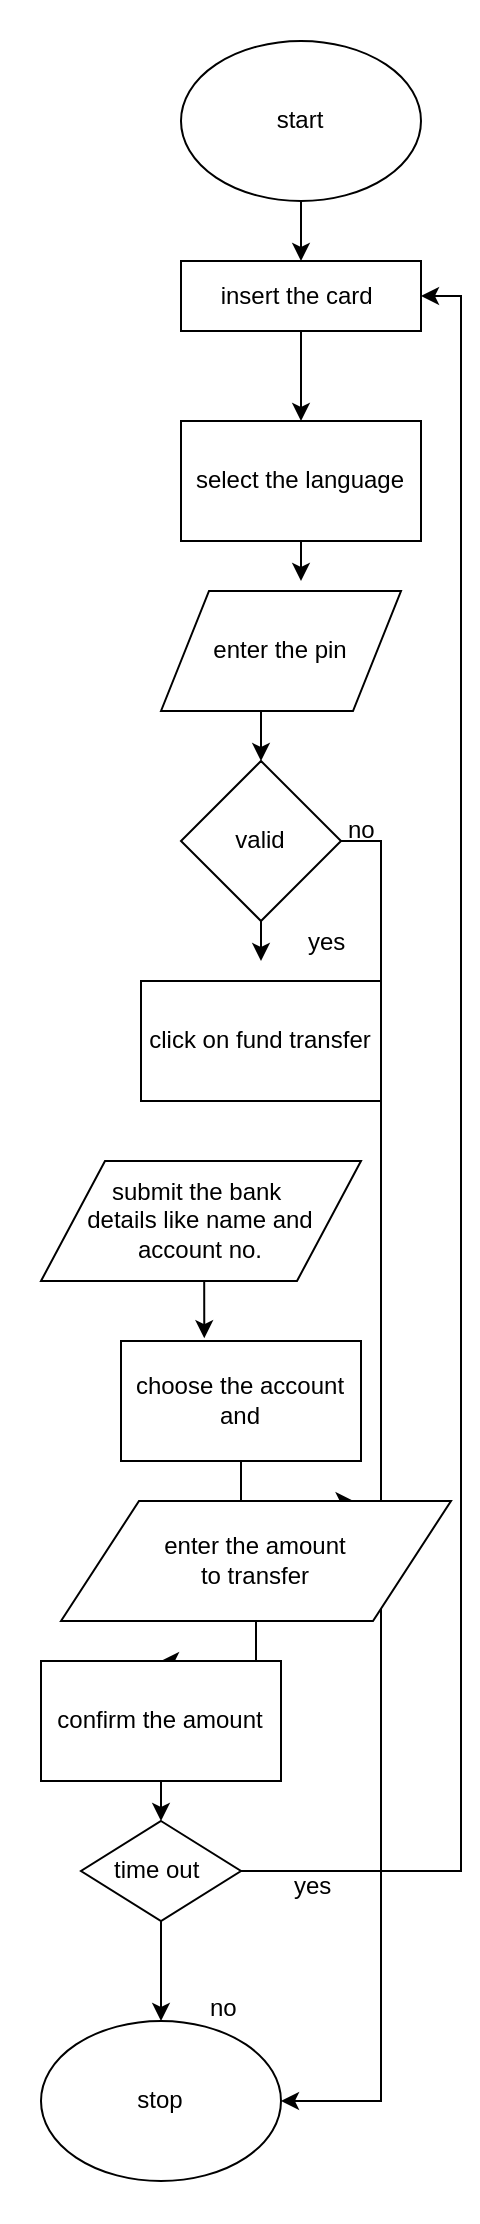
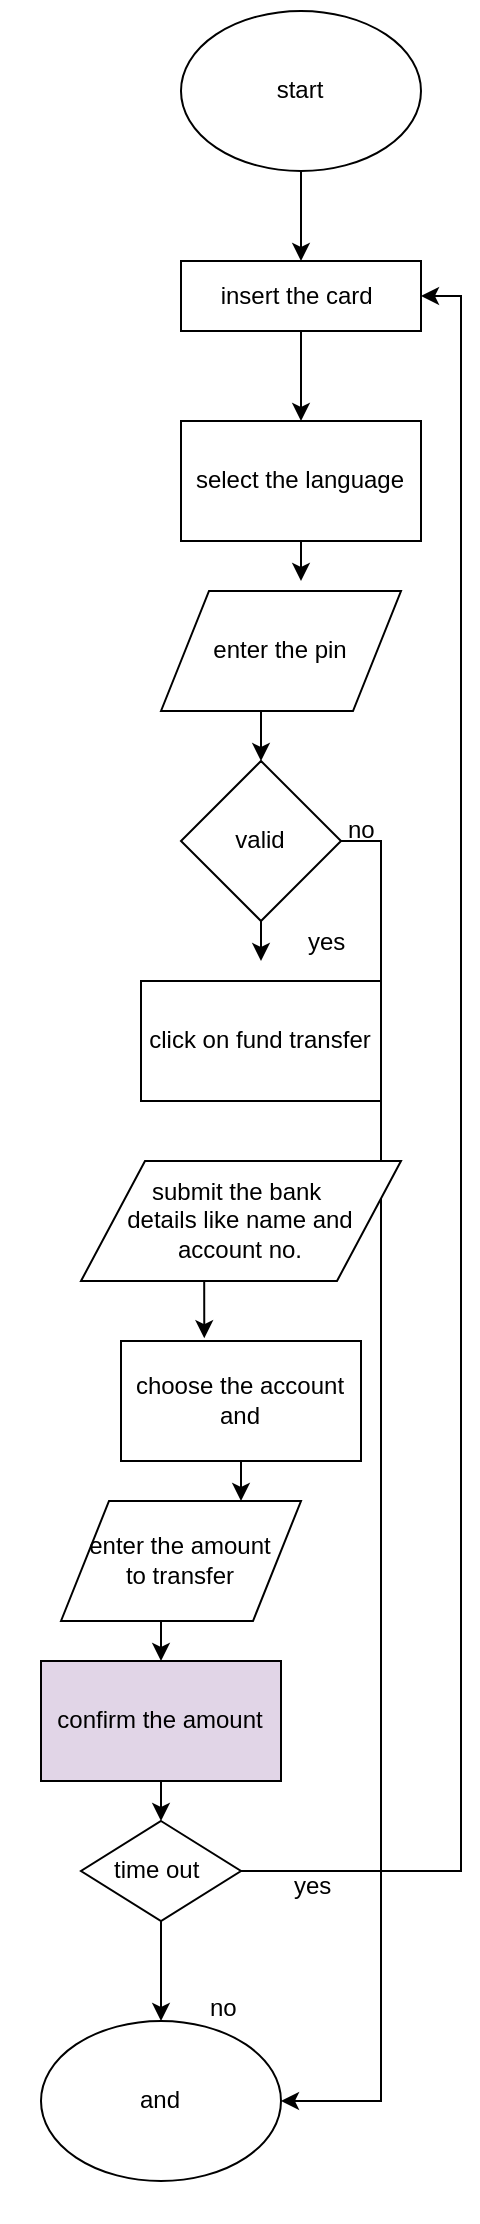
(301, 121) -> (301, 91)
(201, 1221) -> (241, 1221)
(256, 1561) -> (181, 1561)
(161, 1721) -> (161, 1721)
(161, 2101) -> (161, 2101)
